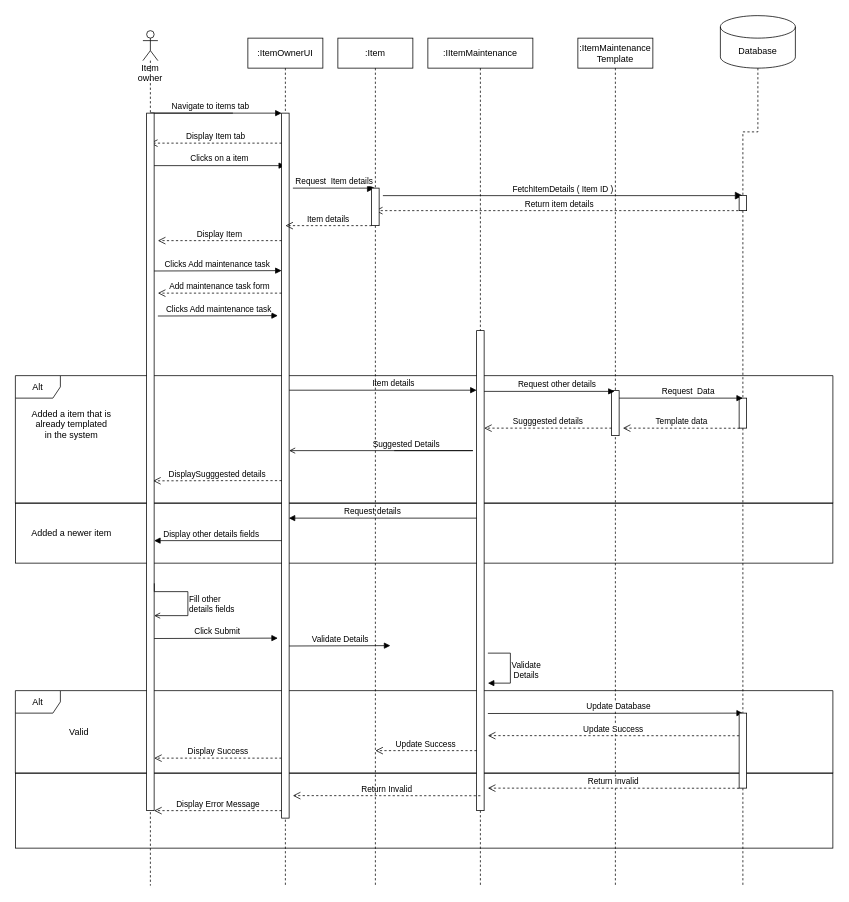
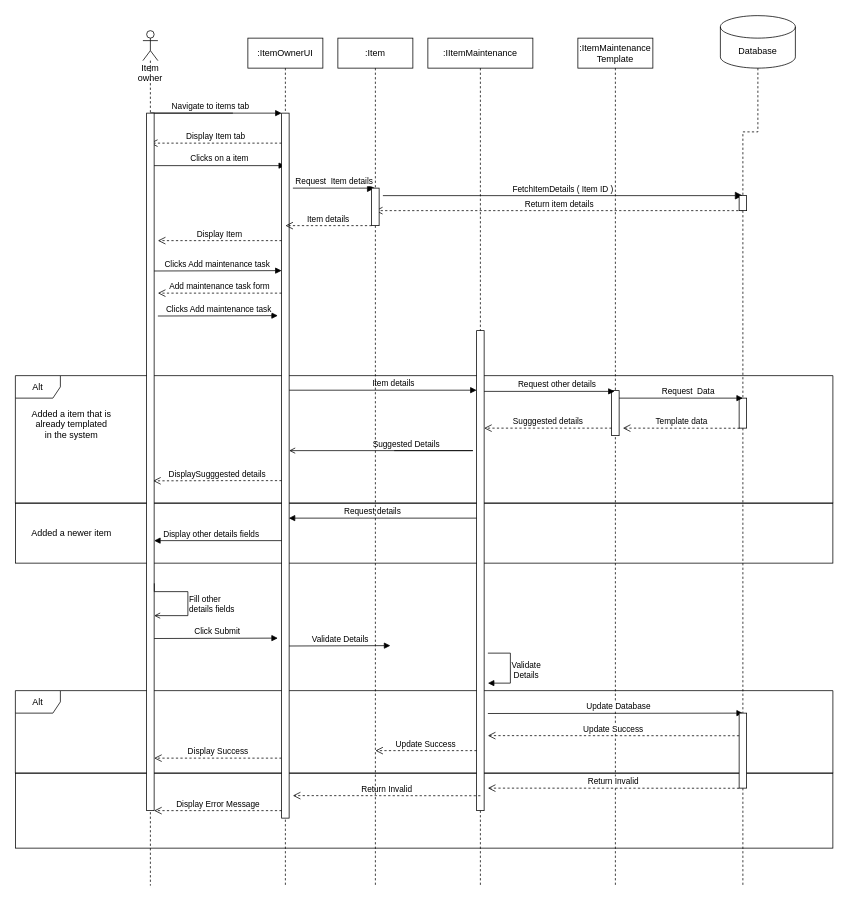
(79, 732) -> none
